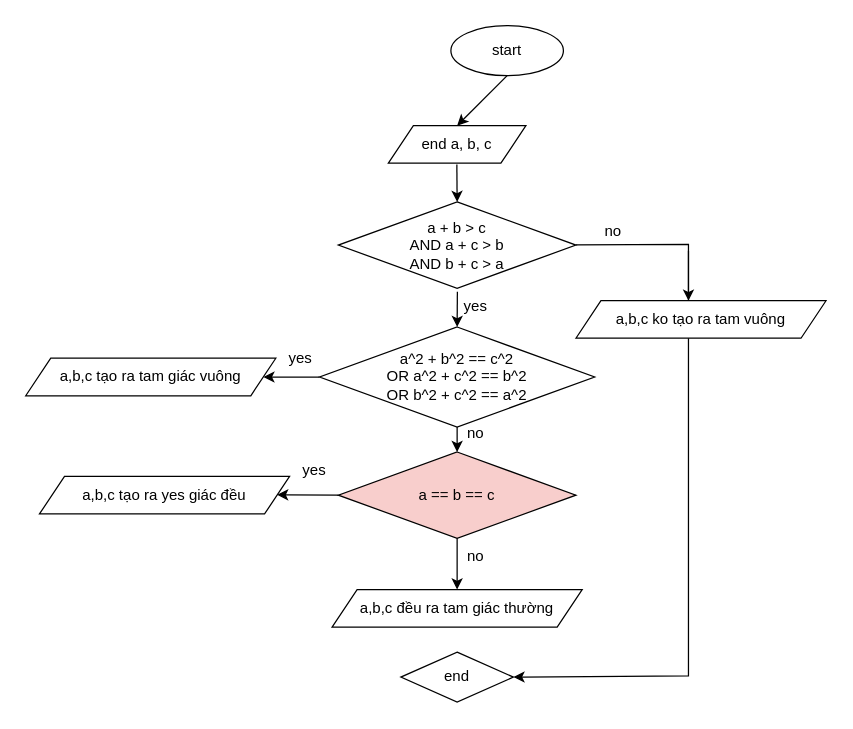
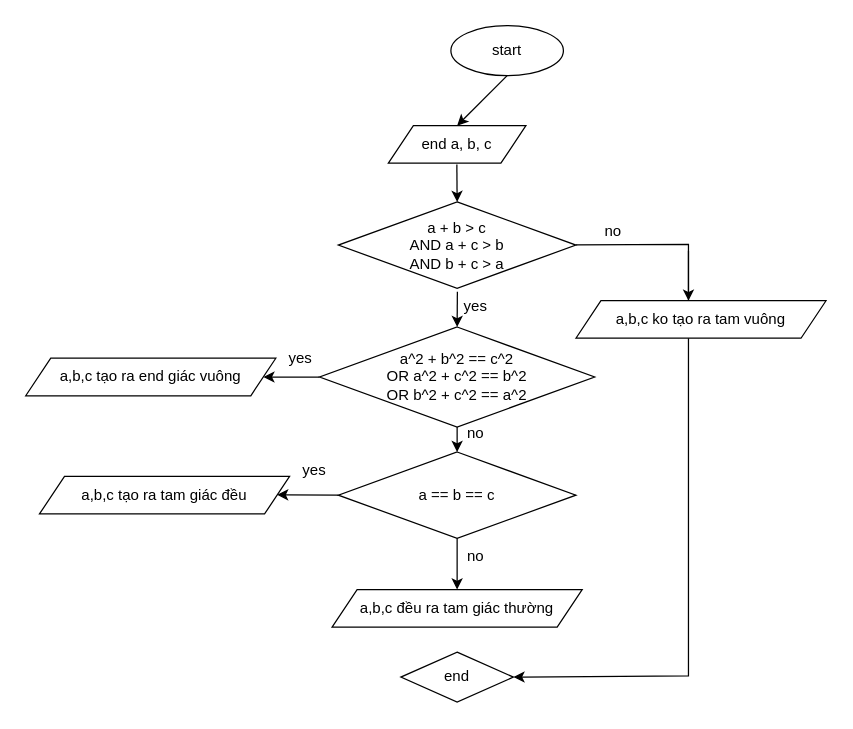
(151, 377) -> (151, 377)
(457, 495) -> (457, 495)
(164, 496) -> (164, 496)
